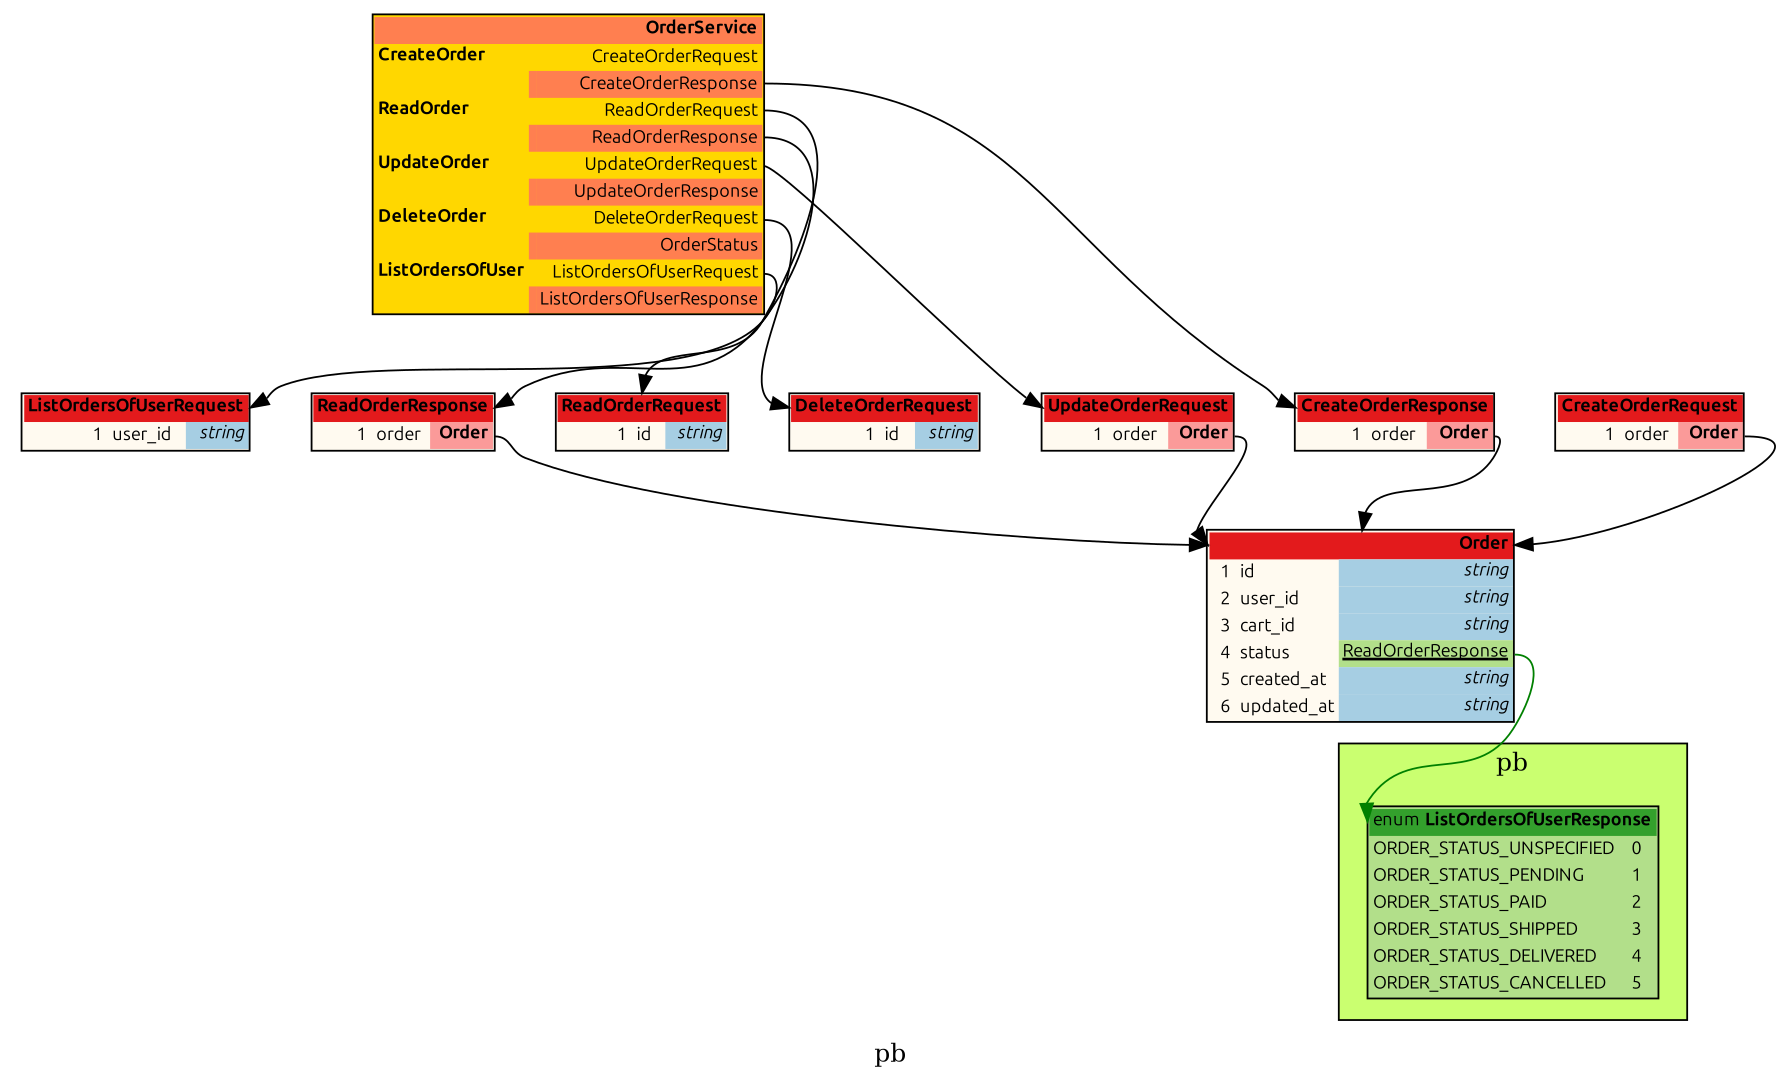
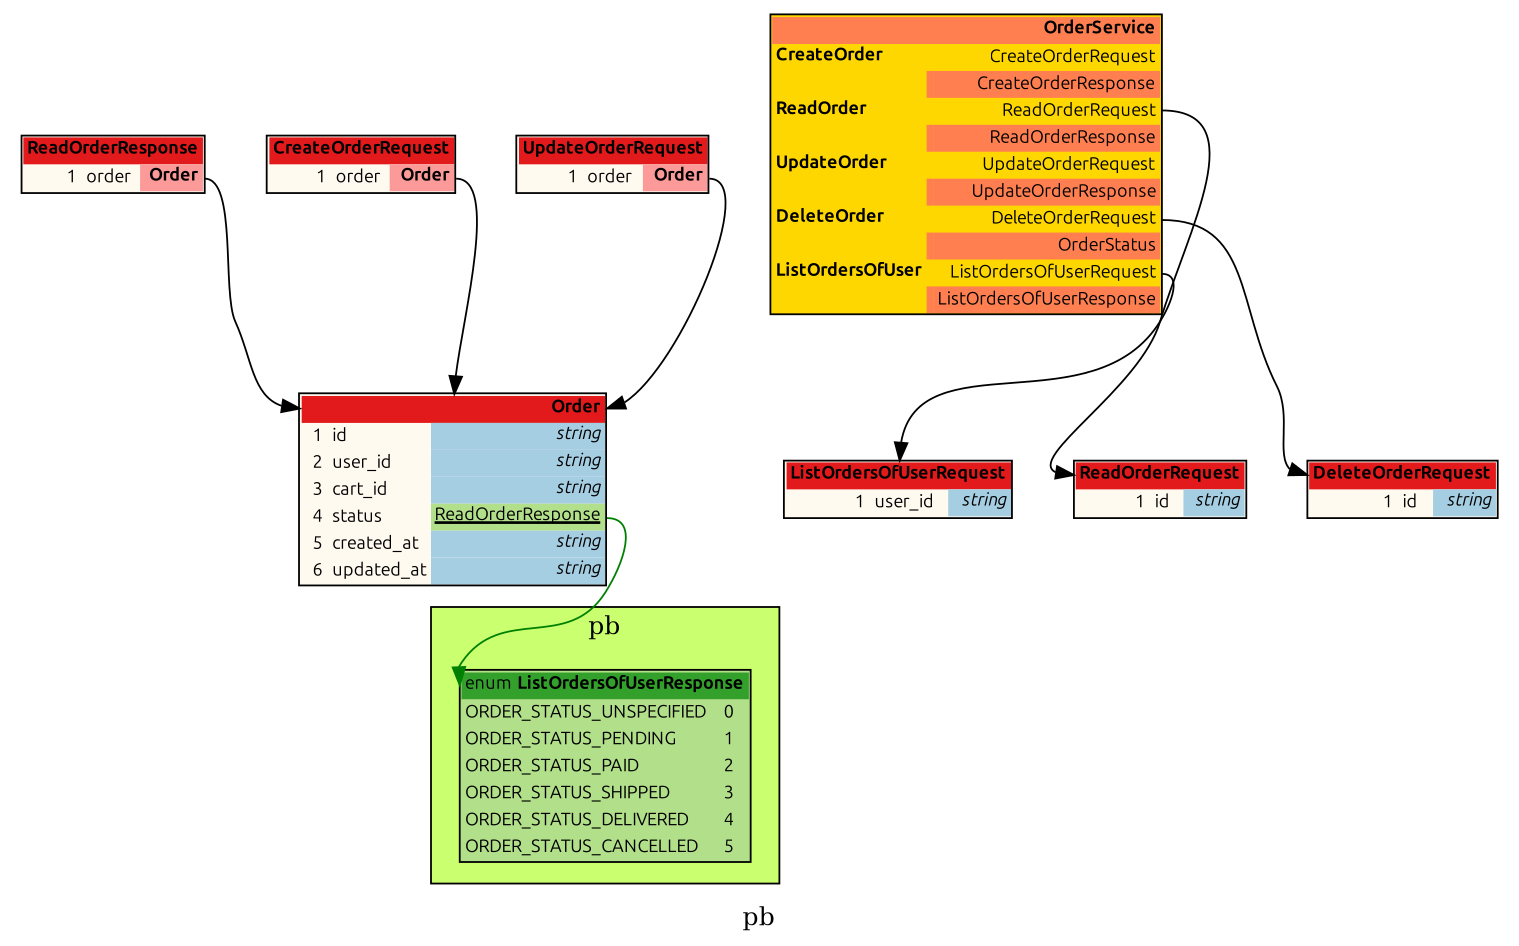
(896, 280) -> none
(690, 366) -> none
(1394, 422) -> none
